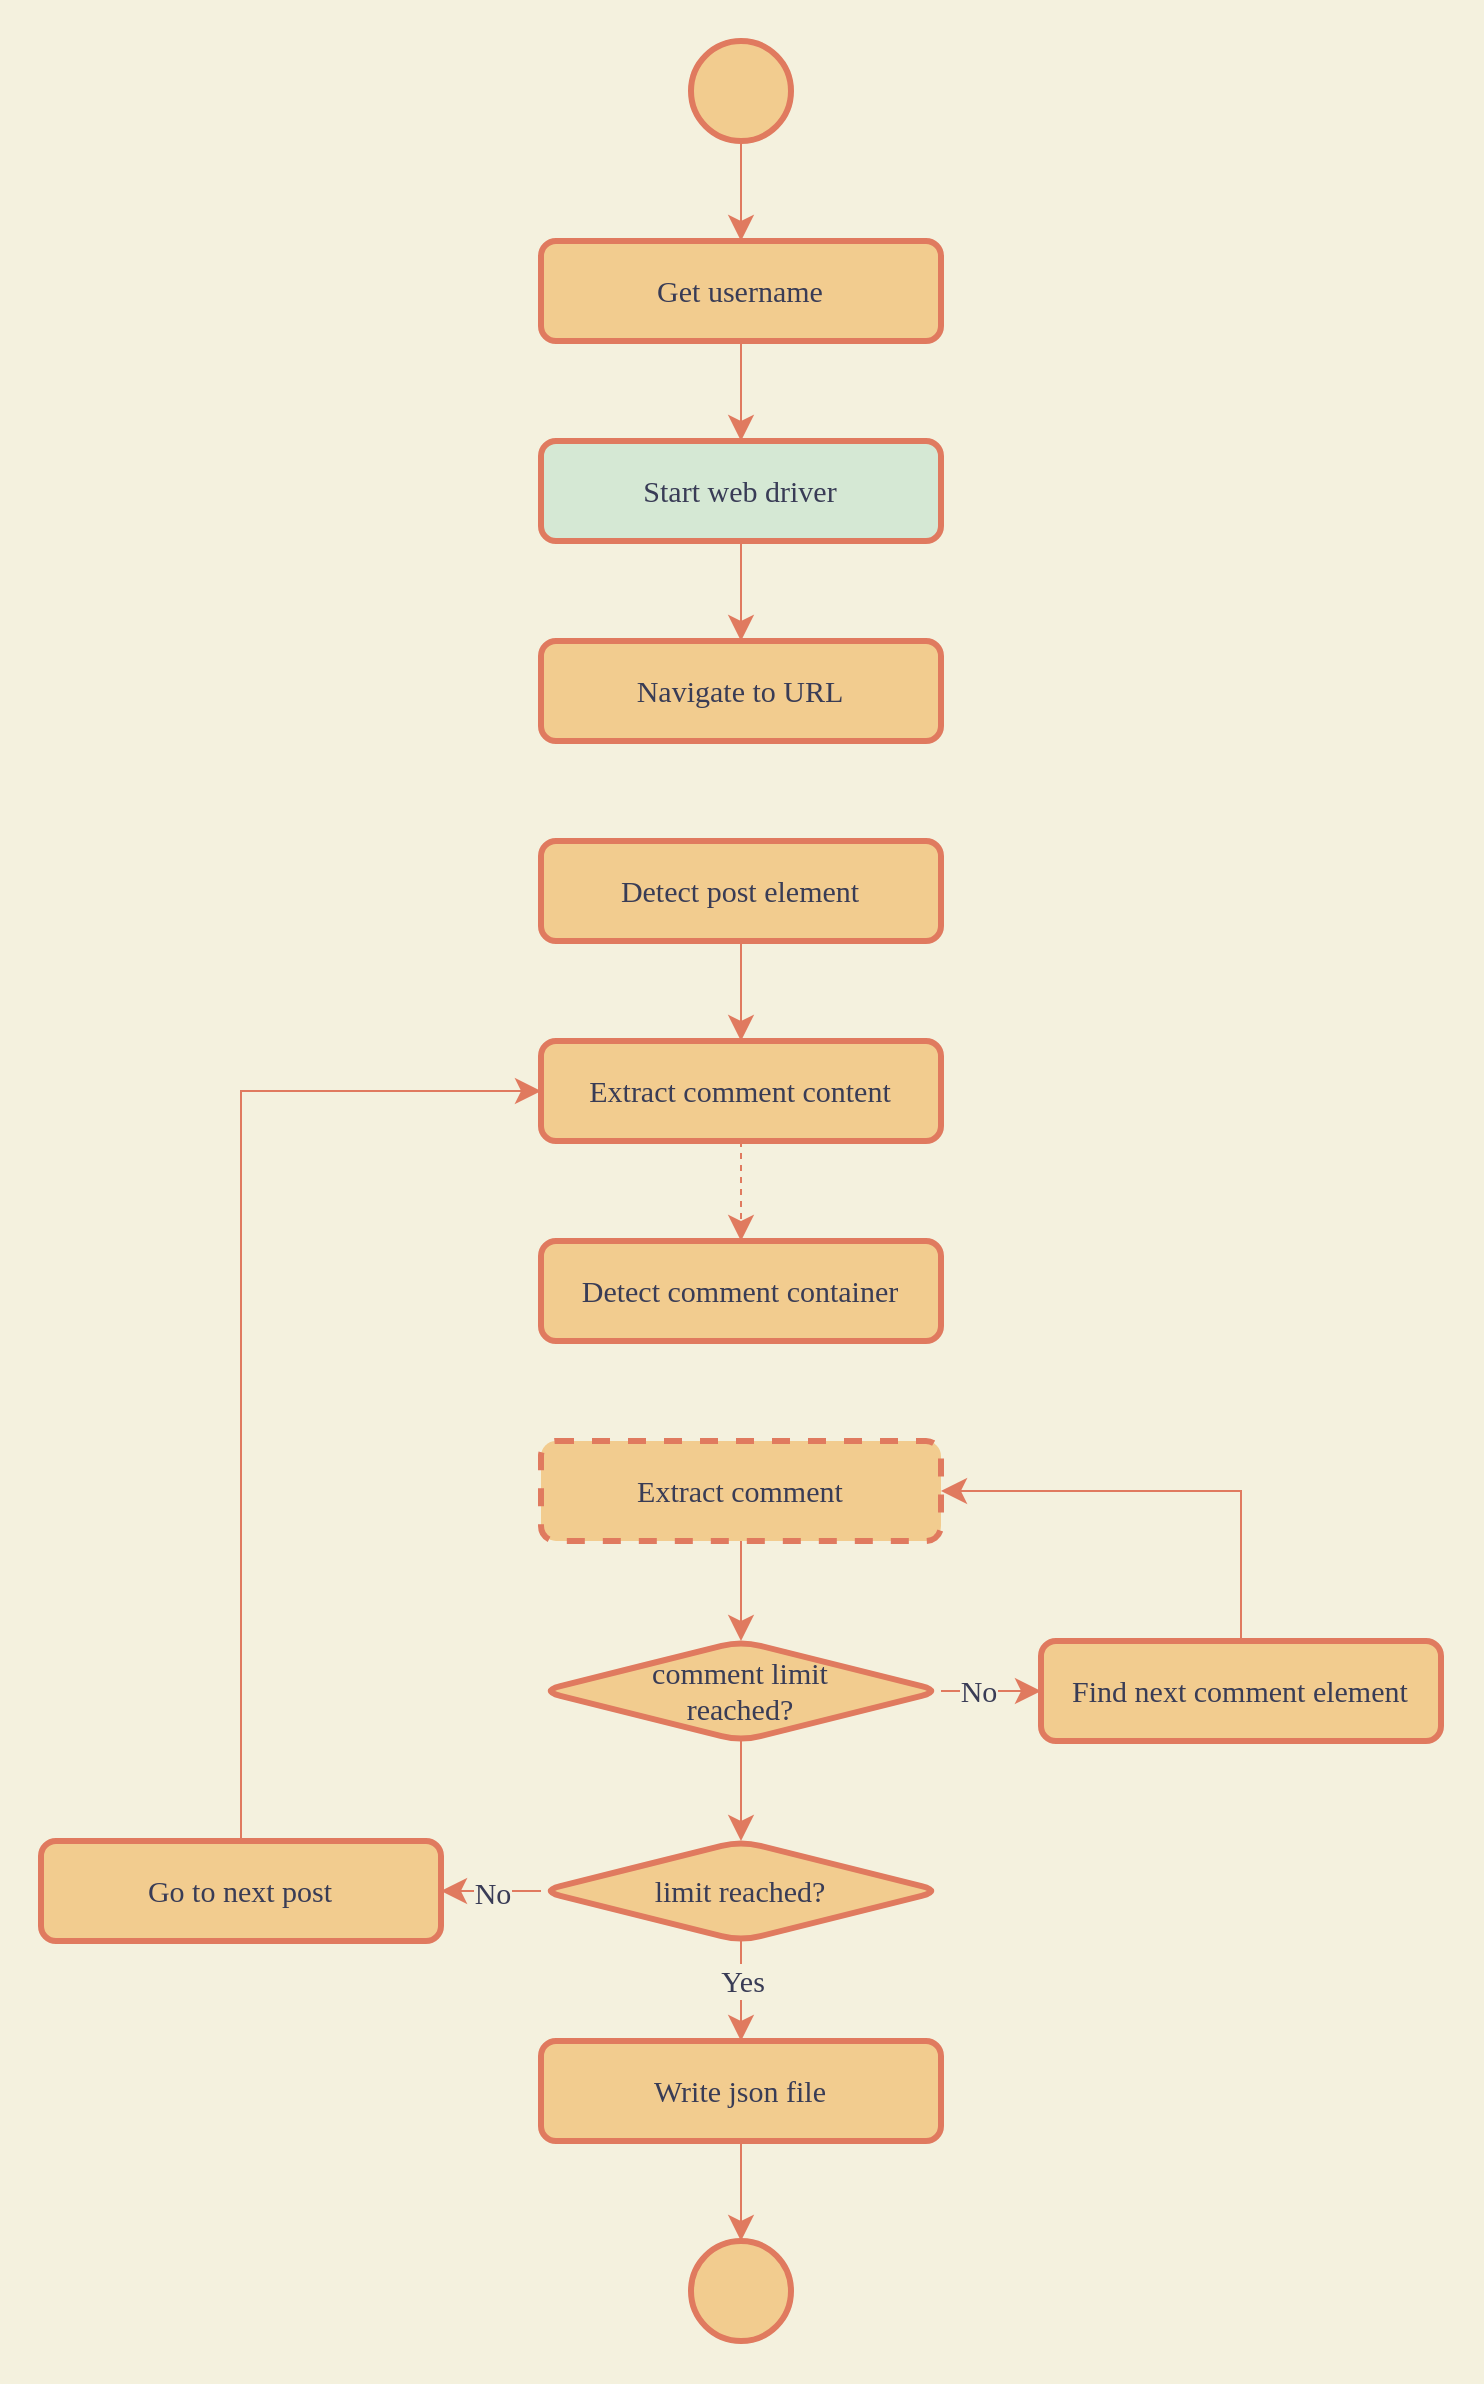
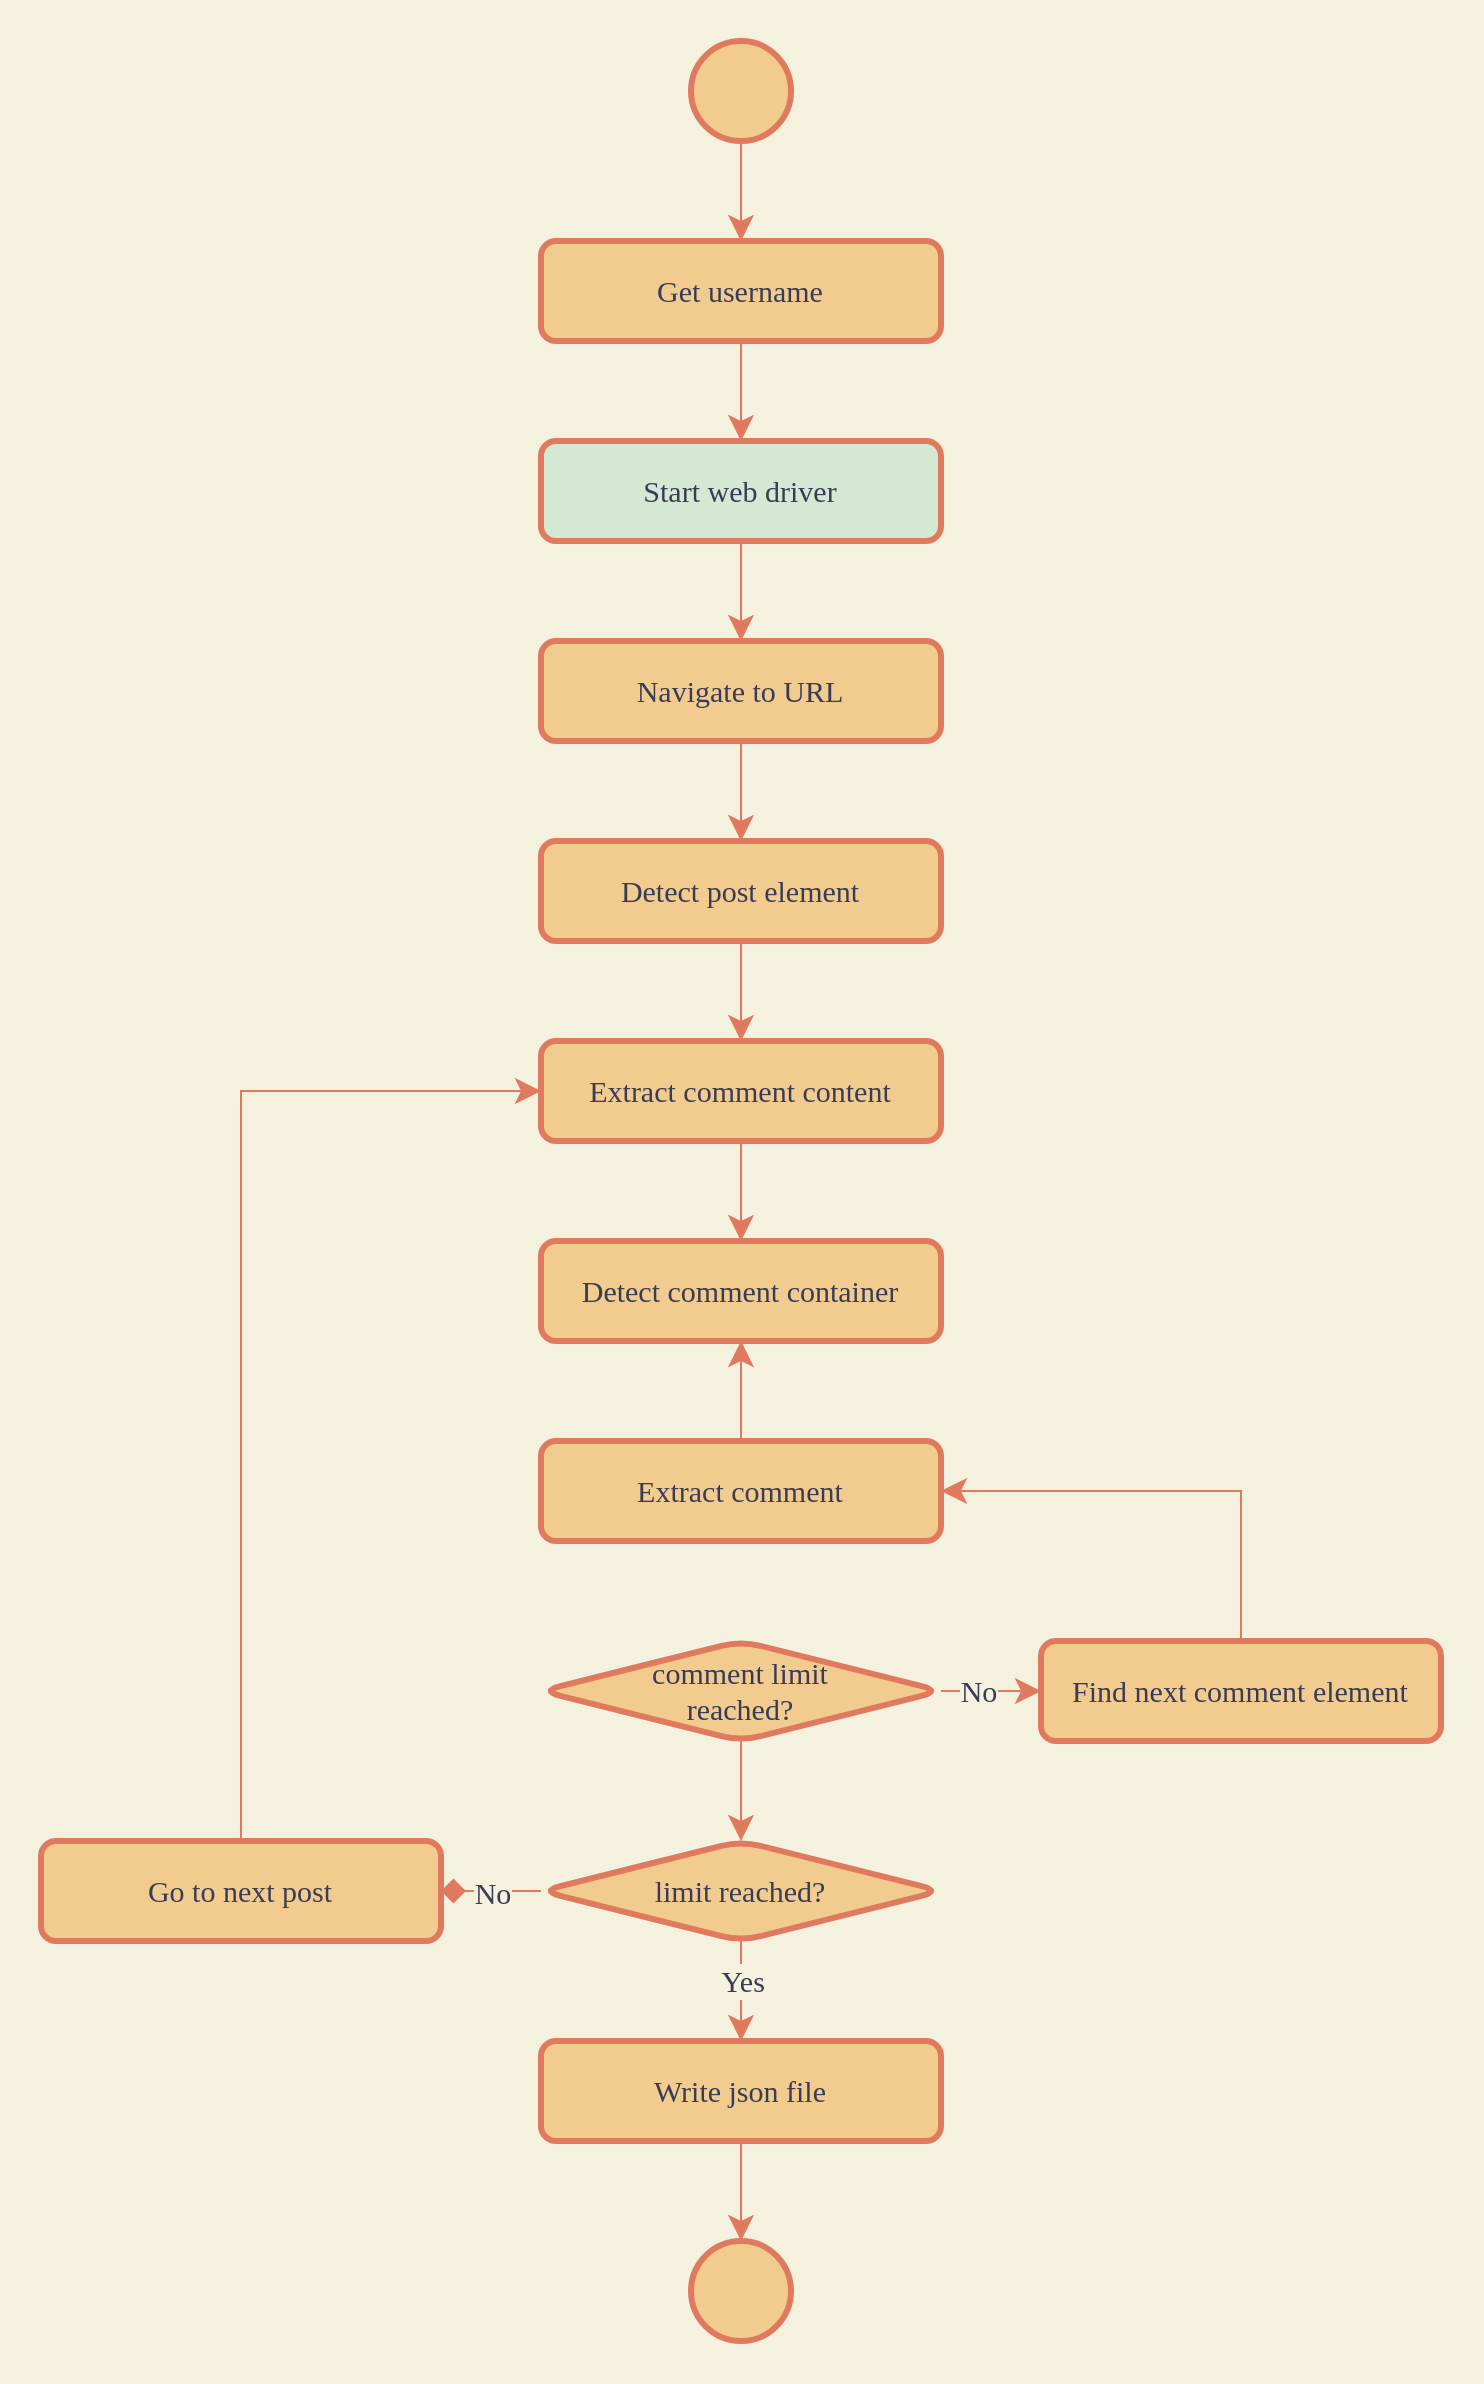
none -> (741, 782)
(741, 1183) -> (741, 1183)
(741, 1491) -> (741, 1491)
(741, 1581) -> (741, 1400)
(463, 1891) -> (465, 1891)
